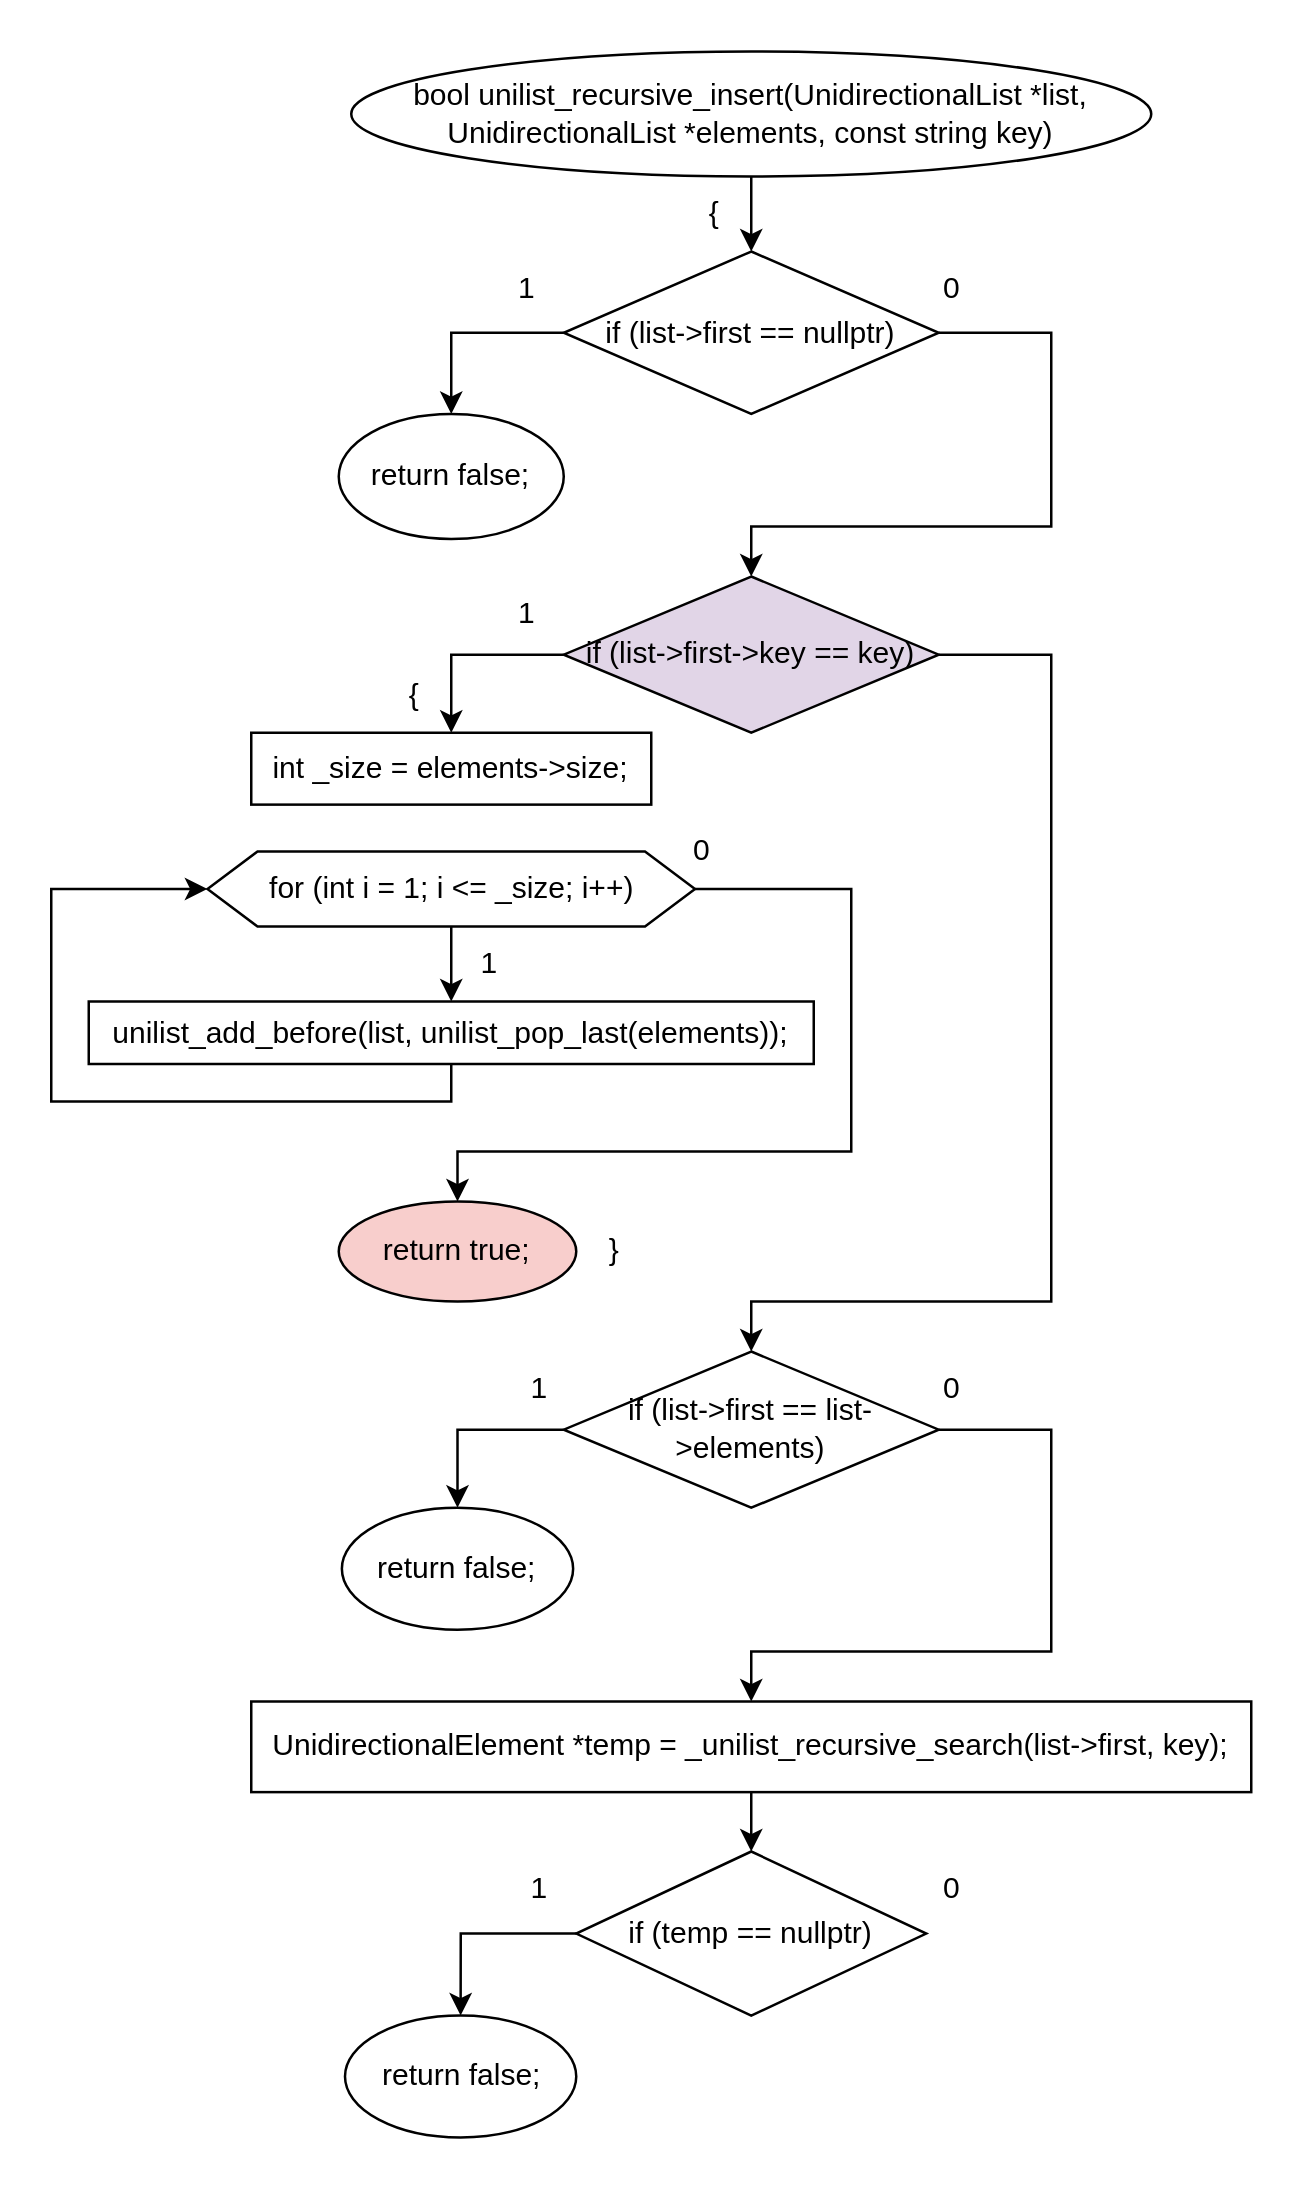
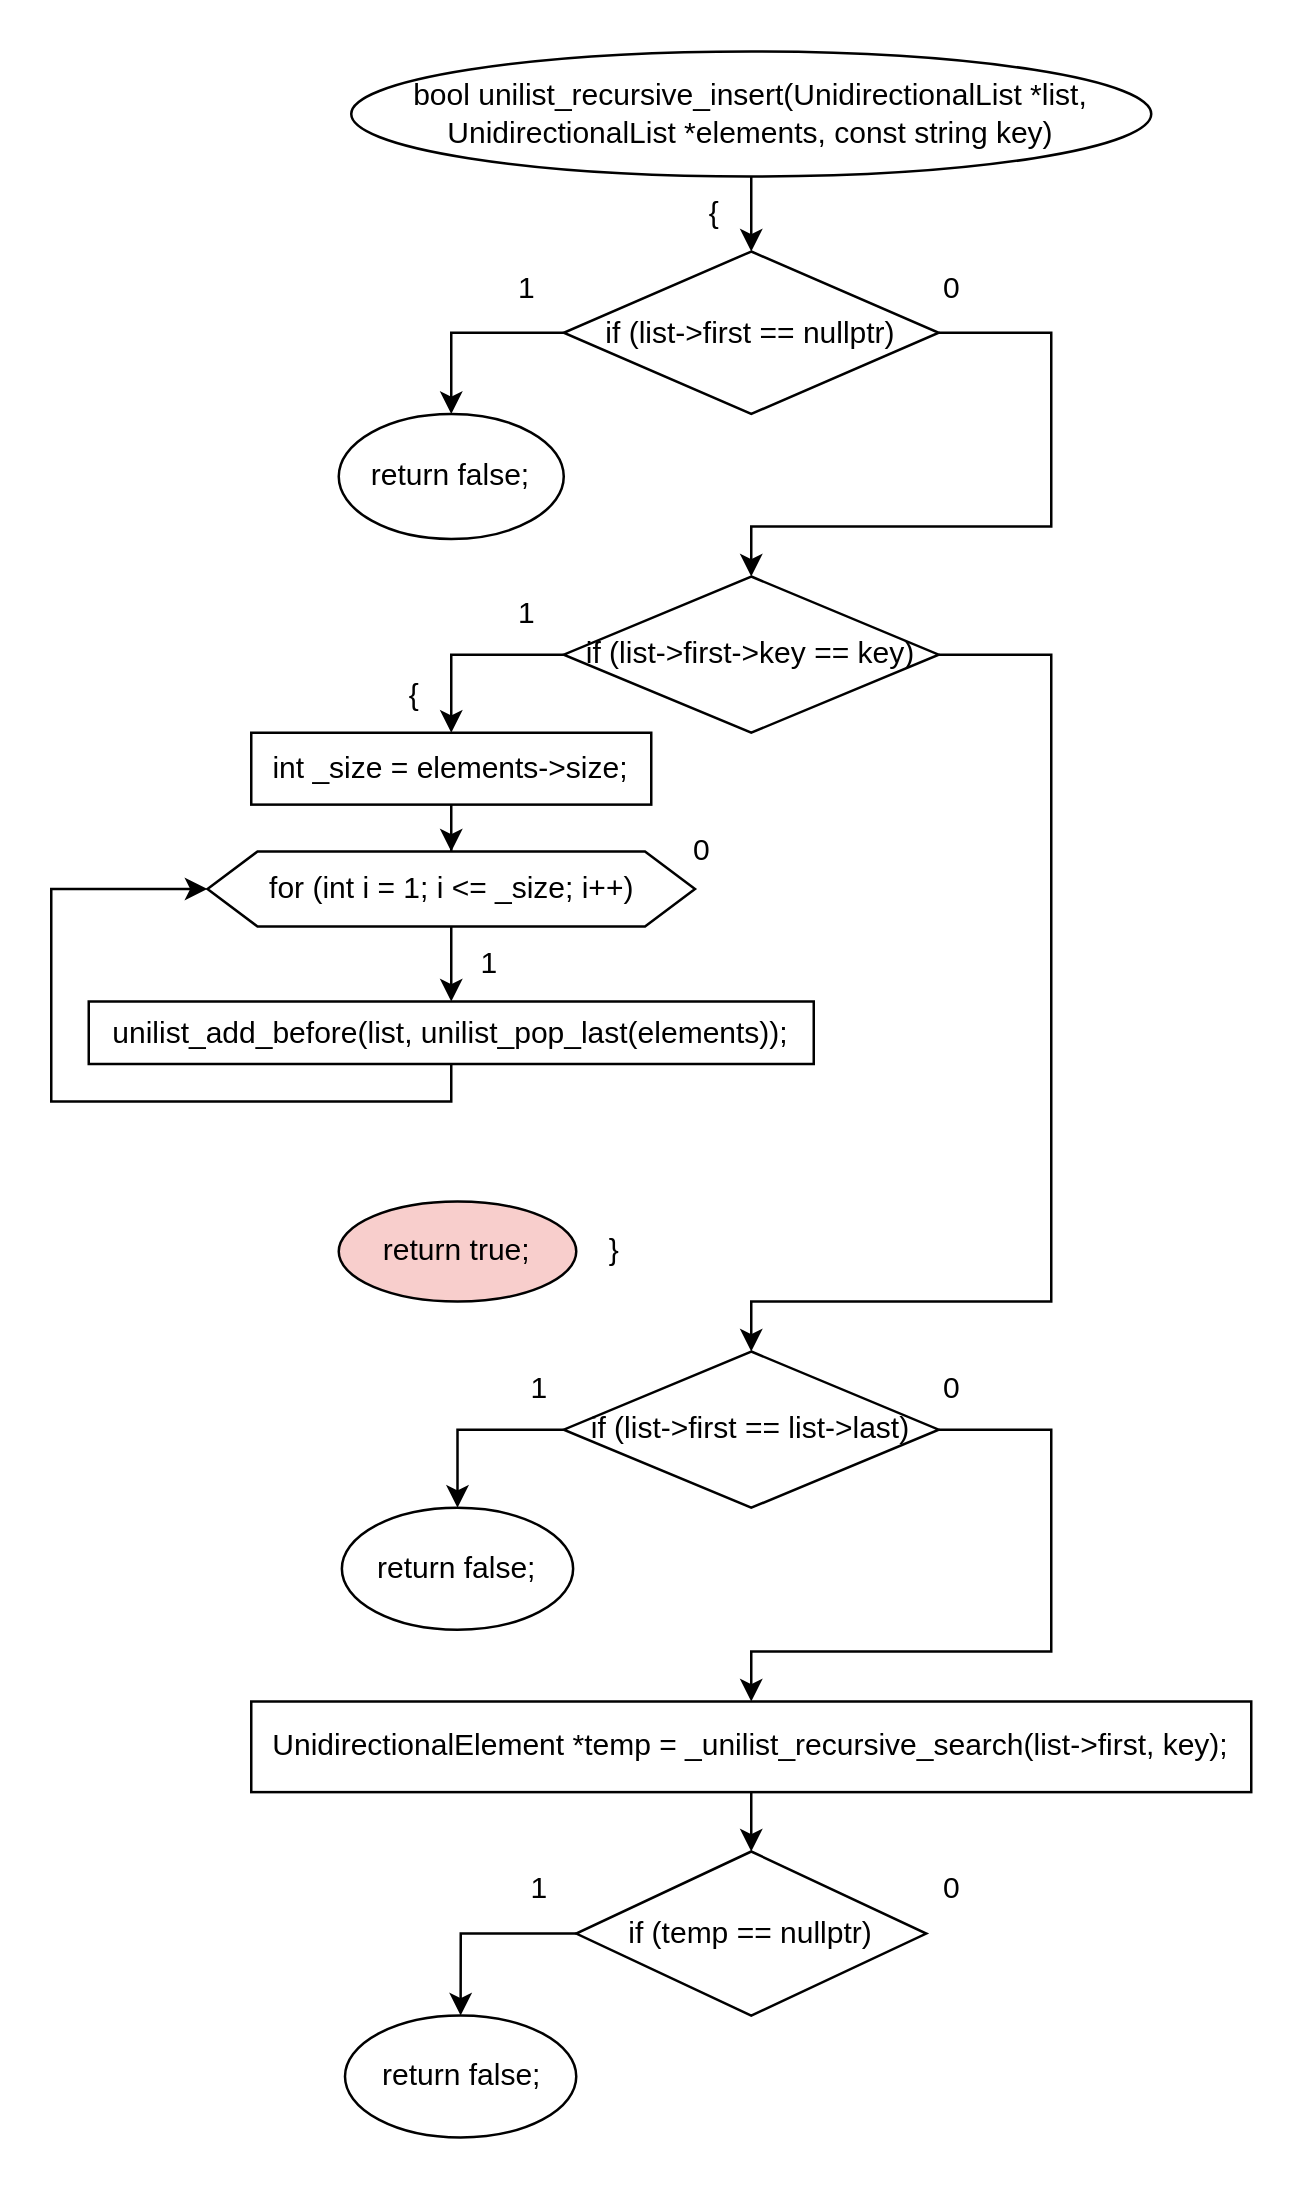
(751, 654) -> (751, 654)
none -> (451, 836)
(847, 1151) -> none
(751, 1429) -> (751, 1429)
